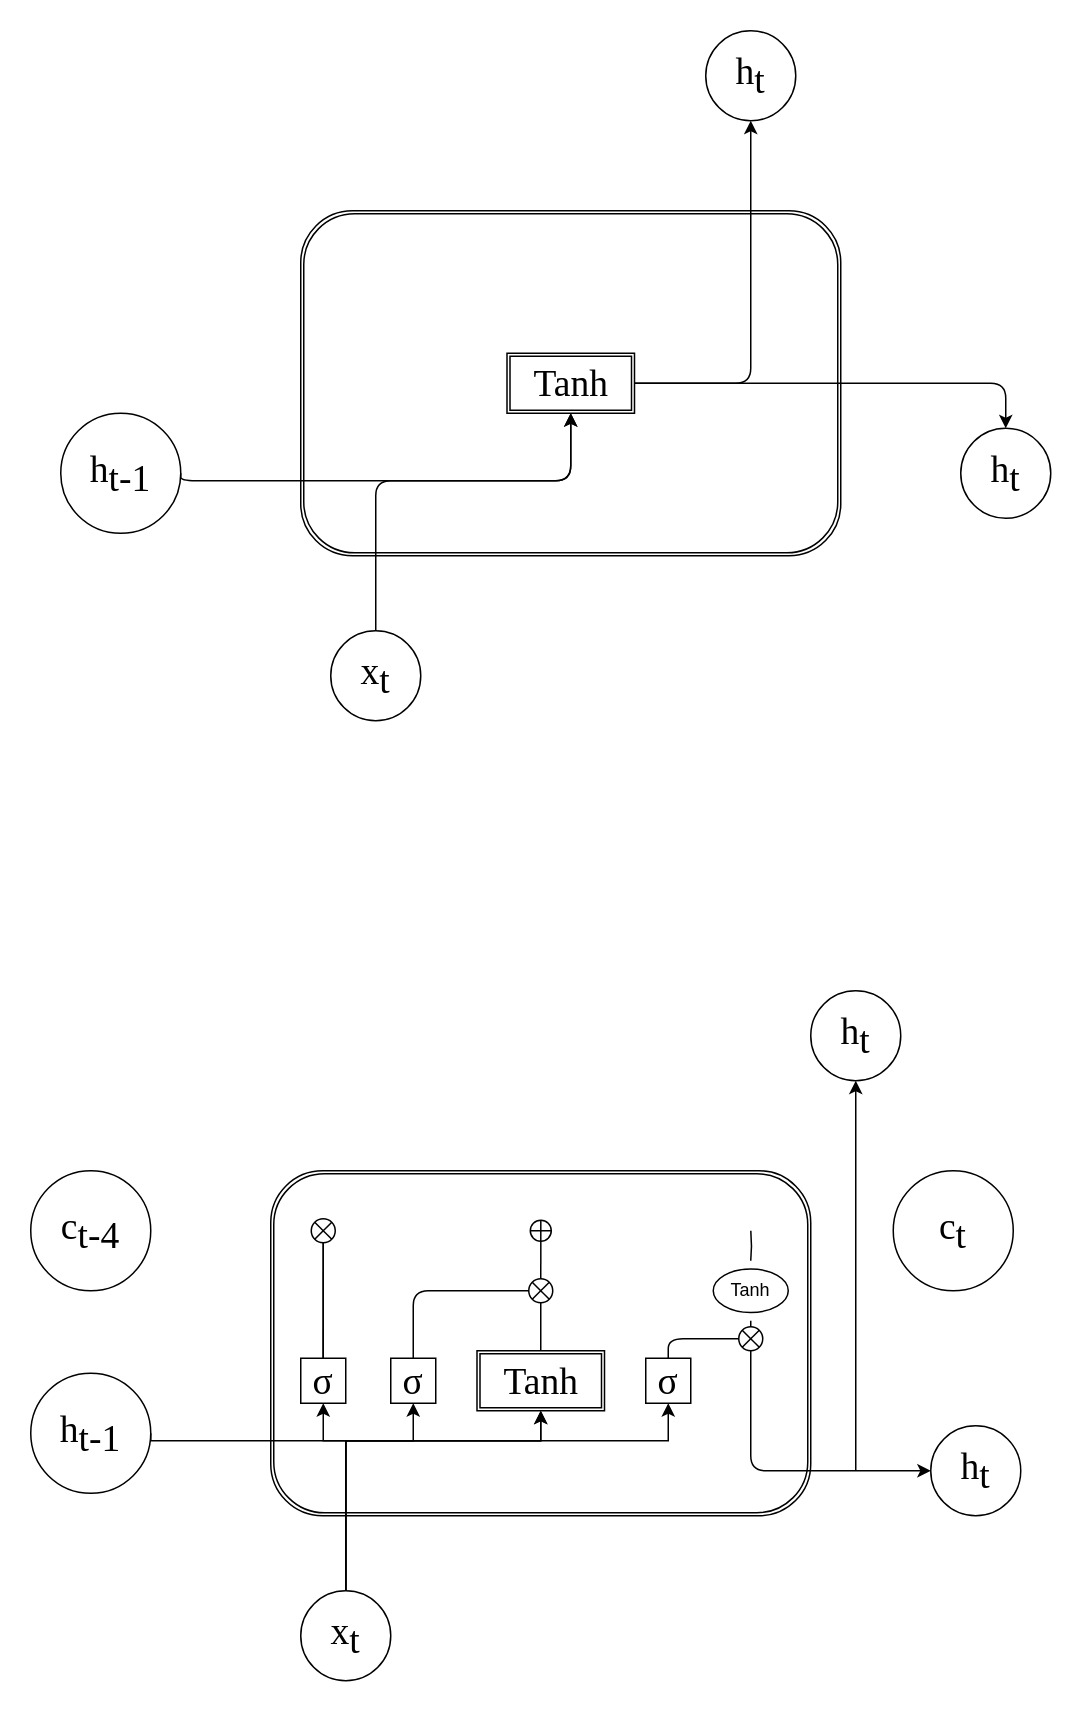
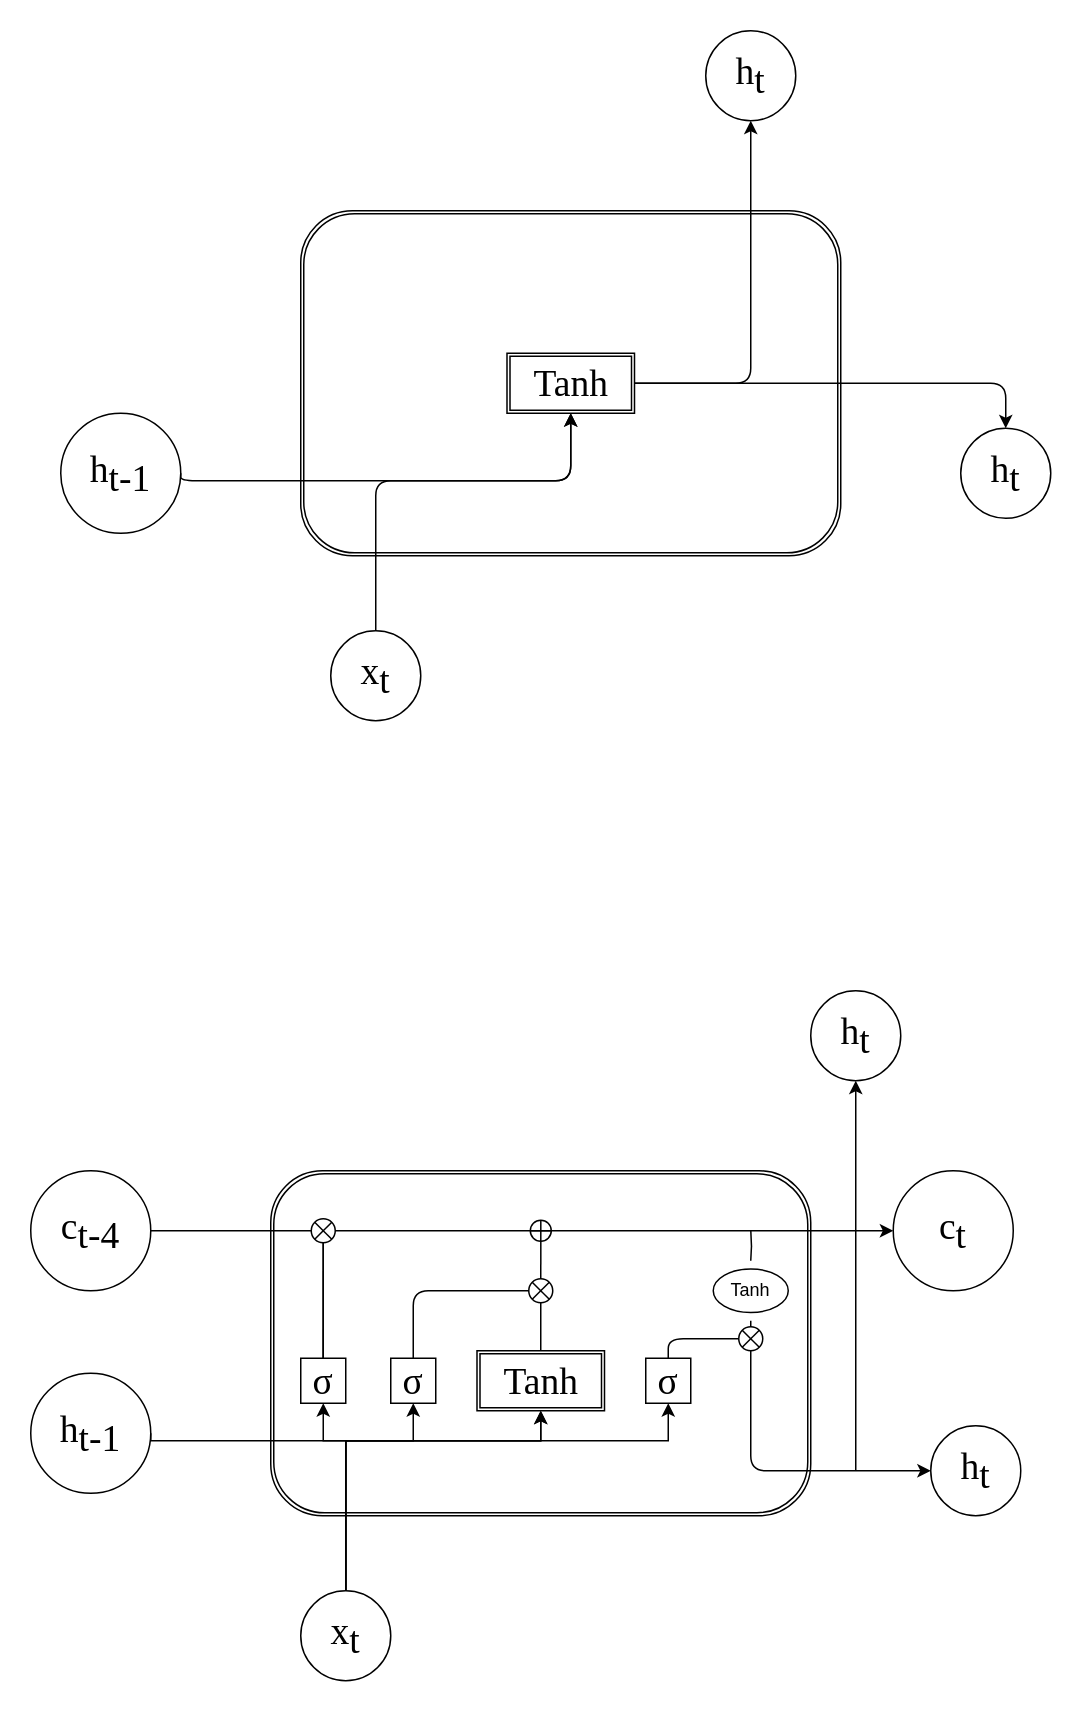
none -> (716, 1231)
